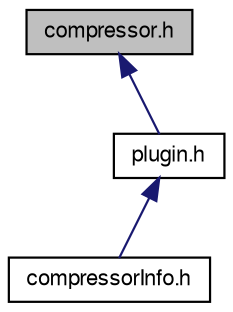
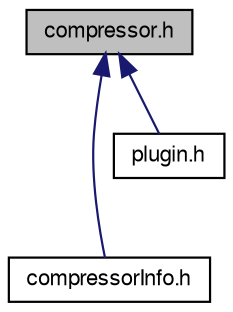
(134, 228) -> (93, 167)
